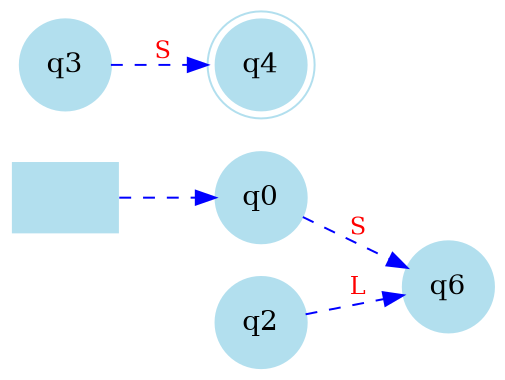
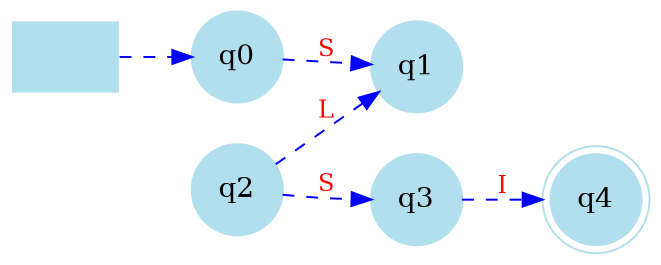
(164, 52) -> (502, 187)
none -> (317, 198)
(448, 287) -> (417, 67)
